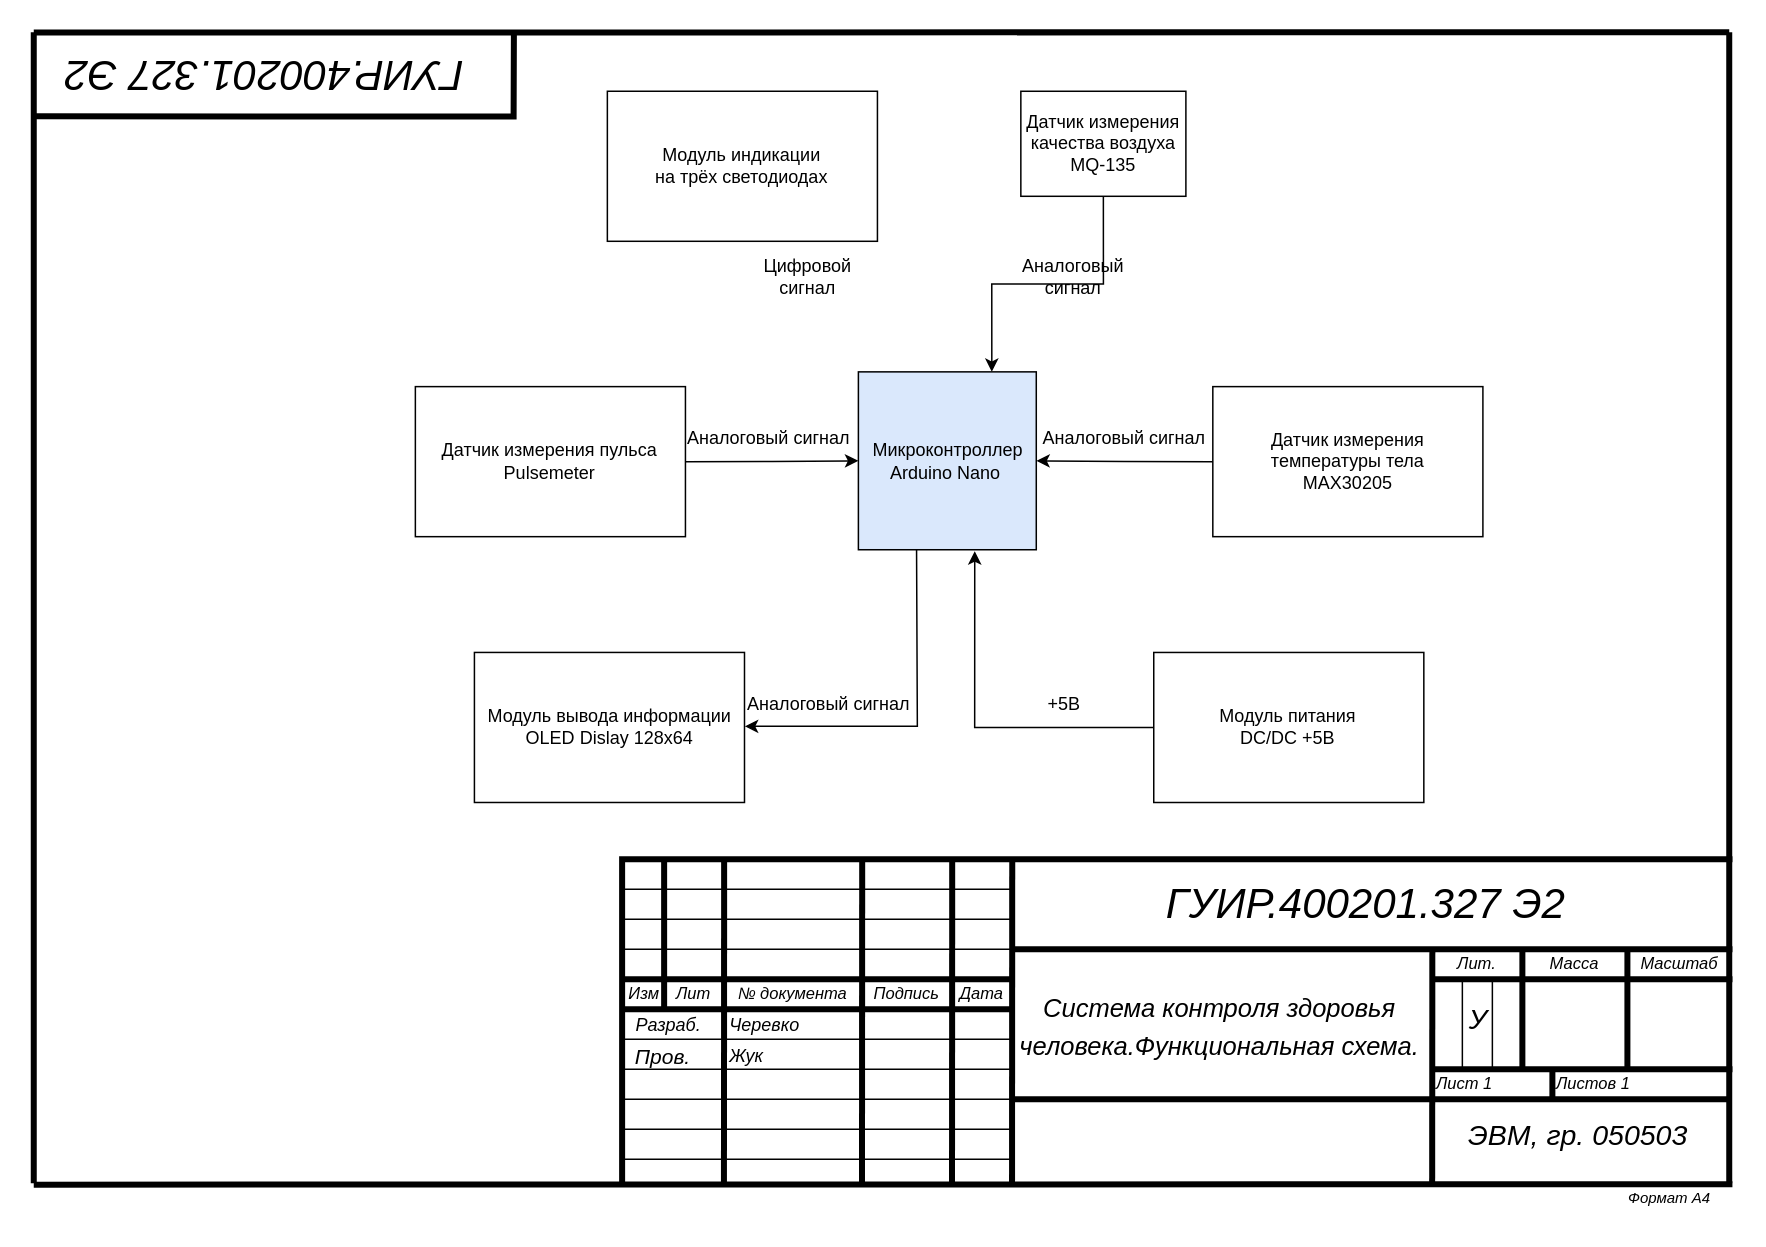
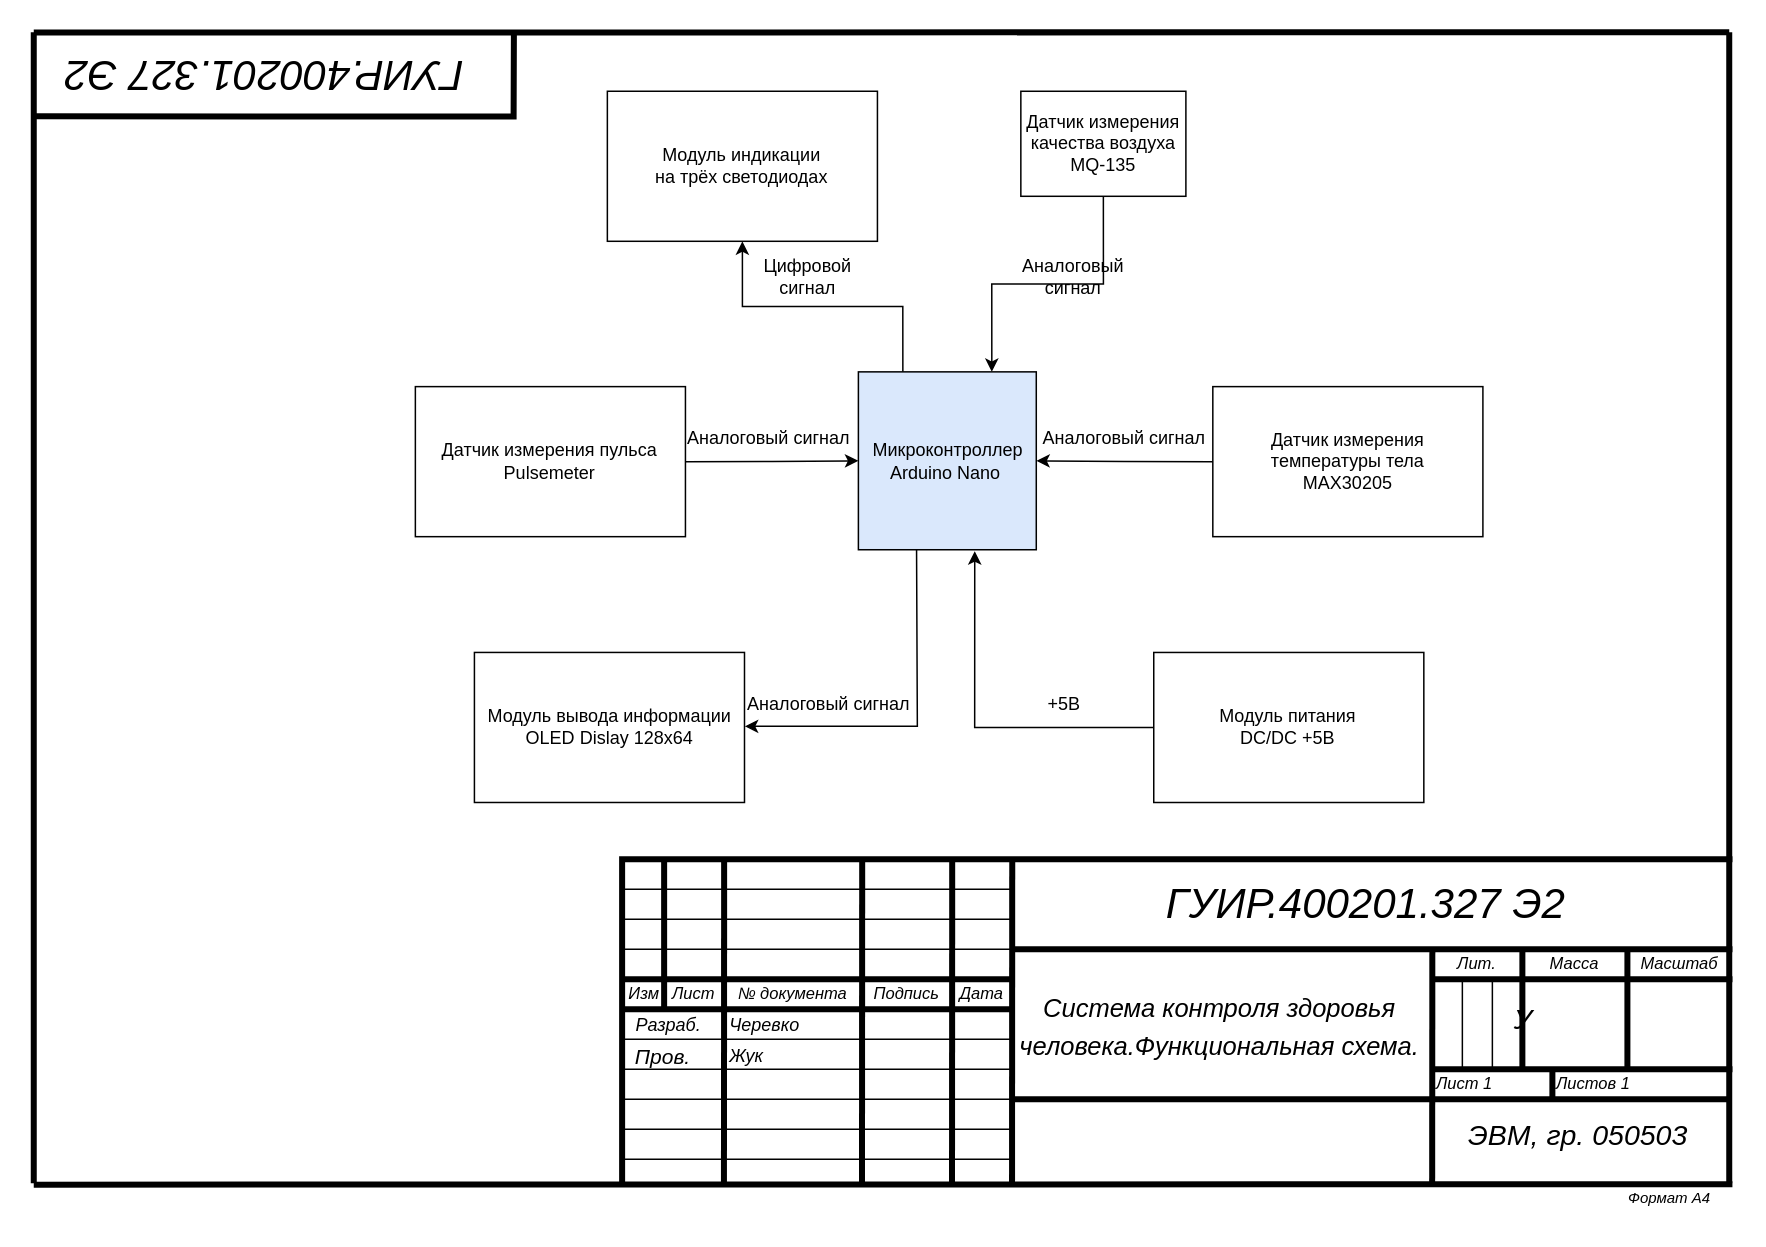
none -> (827, 306)
(694, 994) -> (694, 994)
(1478, 1021) -> (1523, 1021)
